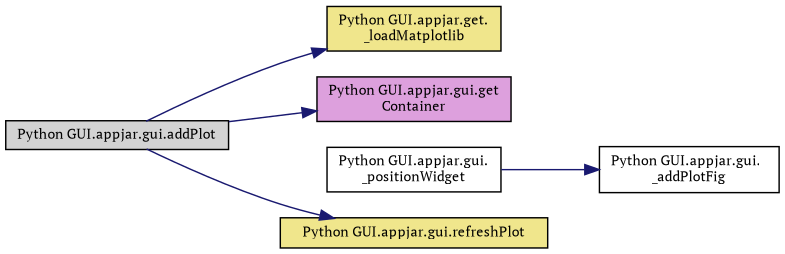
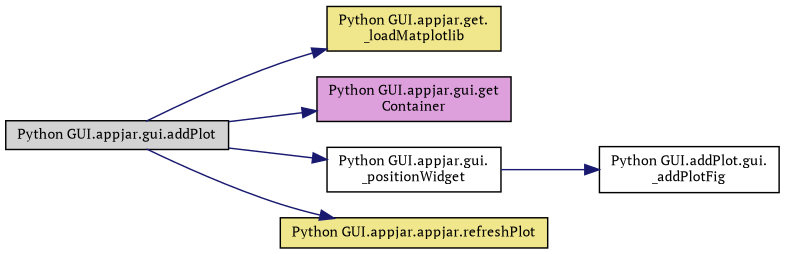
none -> (271, 153)
(689, 170) -> (689, 170)
(414, 233) -> (414, 233)
